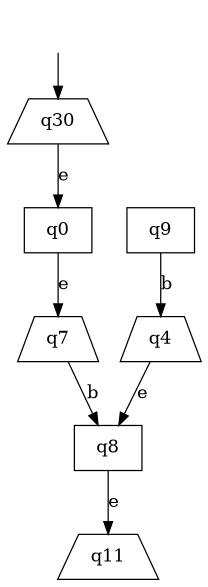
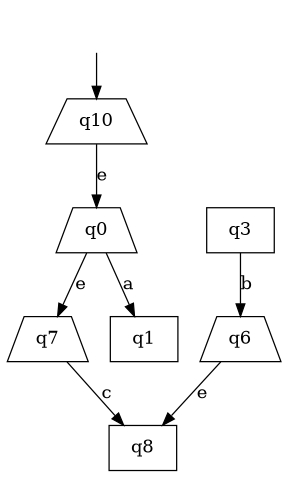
(58, 121) -> (97, 121)
(58, 230) -> (97, 230)
(161, 230) -> (240, 230)
none -> (144, 339)
(161, 339) -> (240, 339)
(93, 394) -> (107, 394)
(108, 557) -> none
